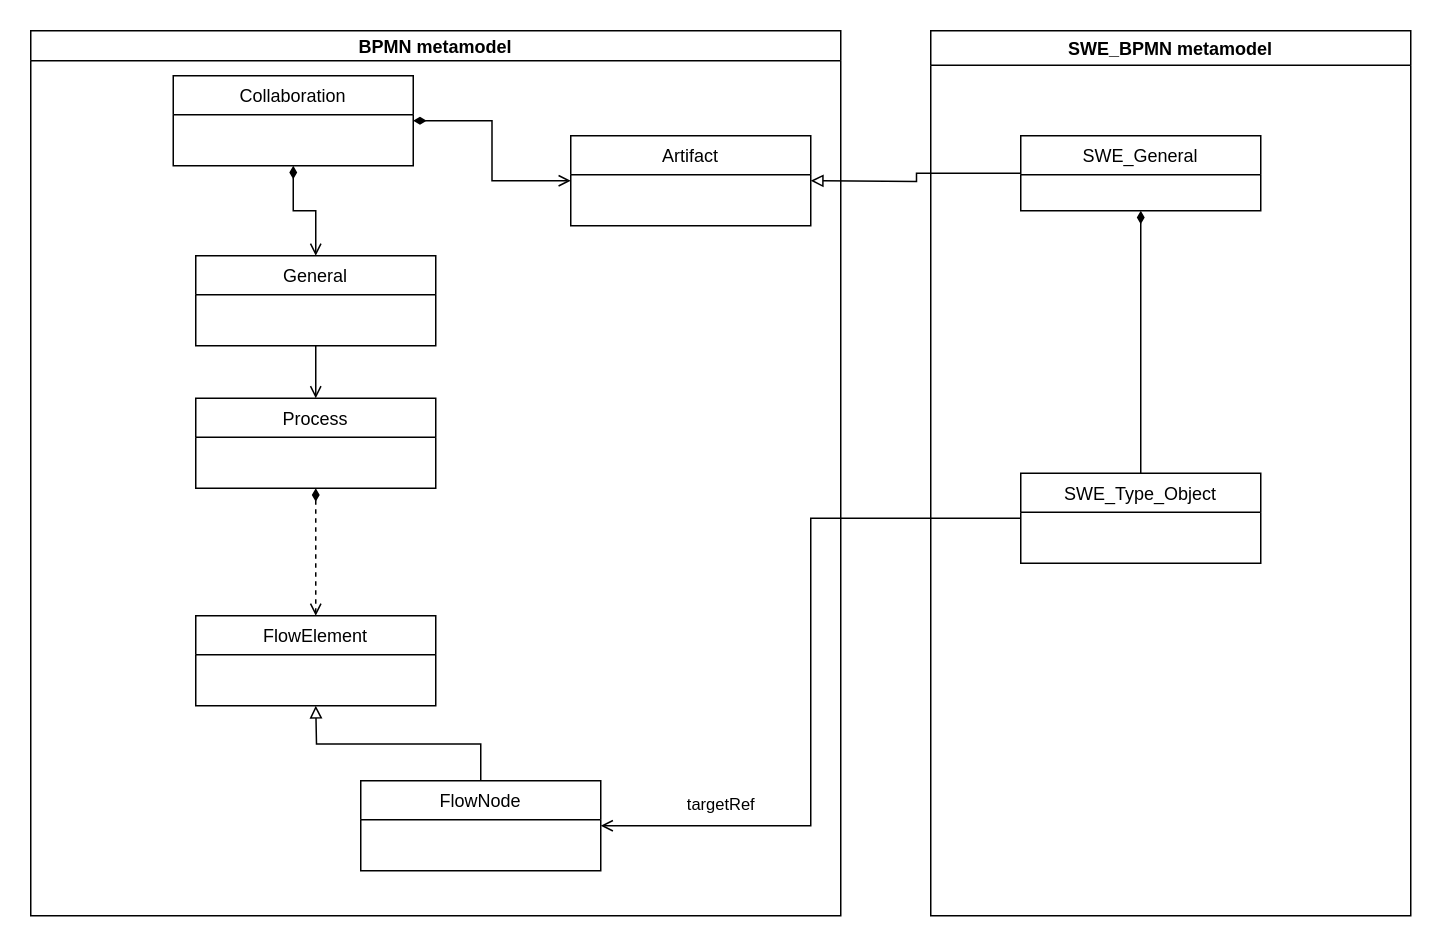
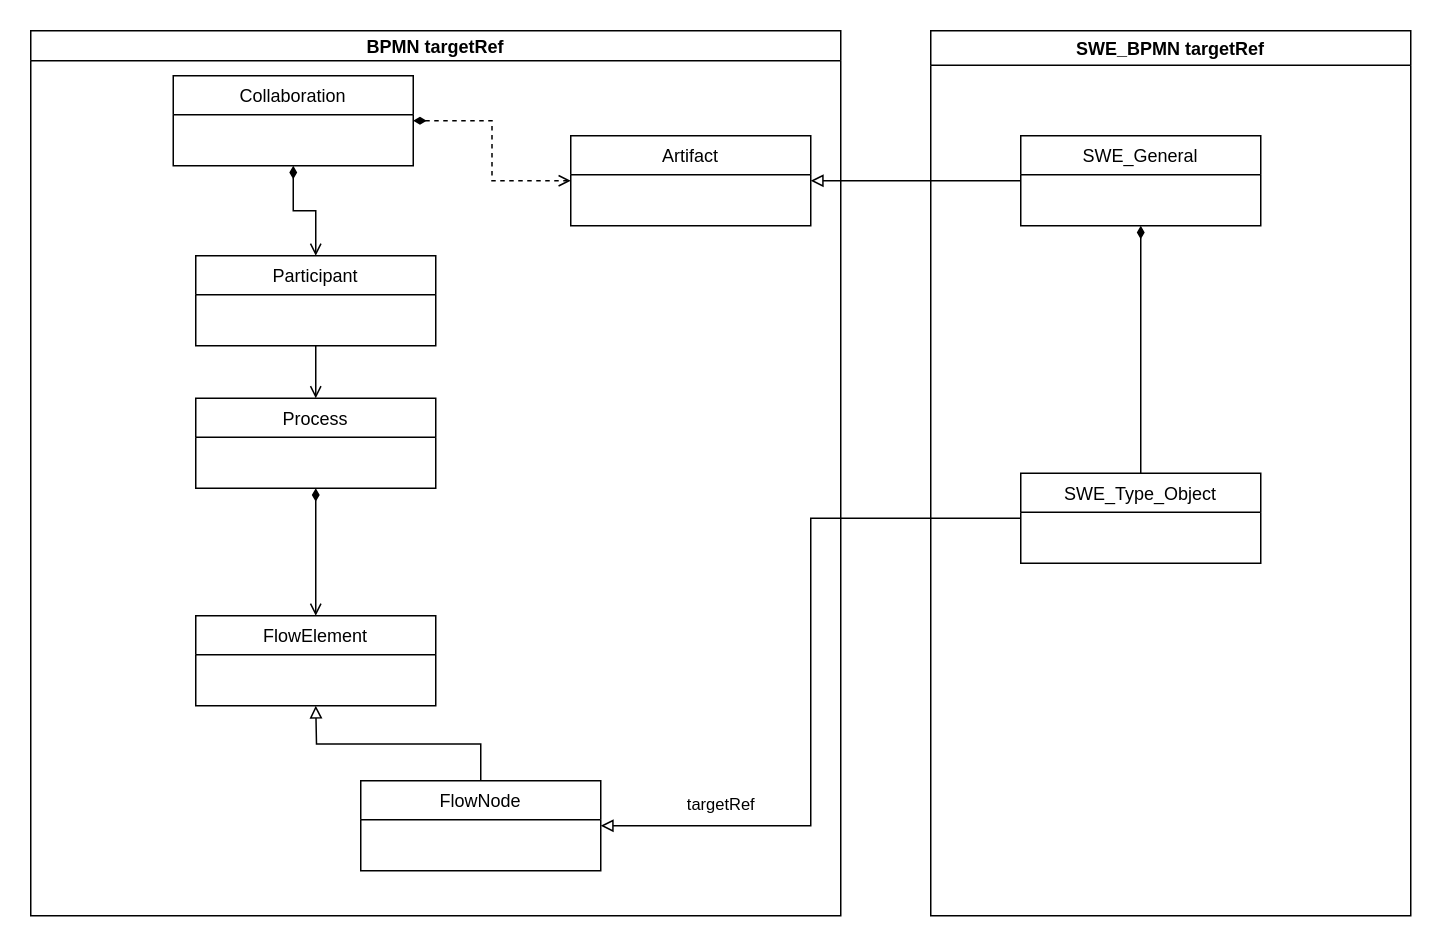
(435, 47) -> (435, 47)
(1170, 49) -> (1170, 49)
(492, 154) -> (492, 154)
(1141, 173) -> (1141, 181)
(315, 276) -> (315, 276)
(316, 555) -> (316, 555)
(610, 826) -> (614, 826)
